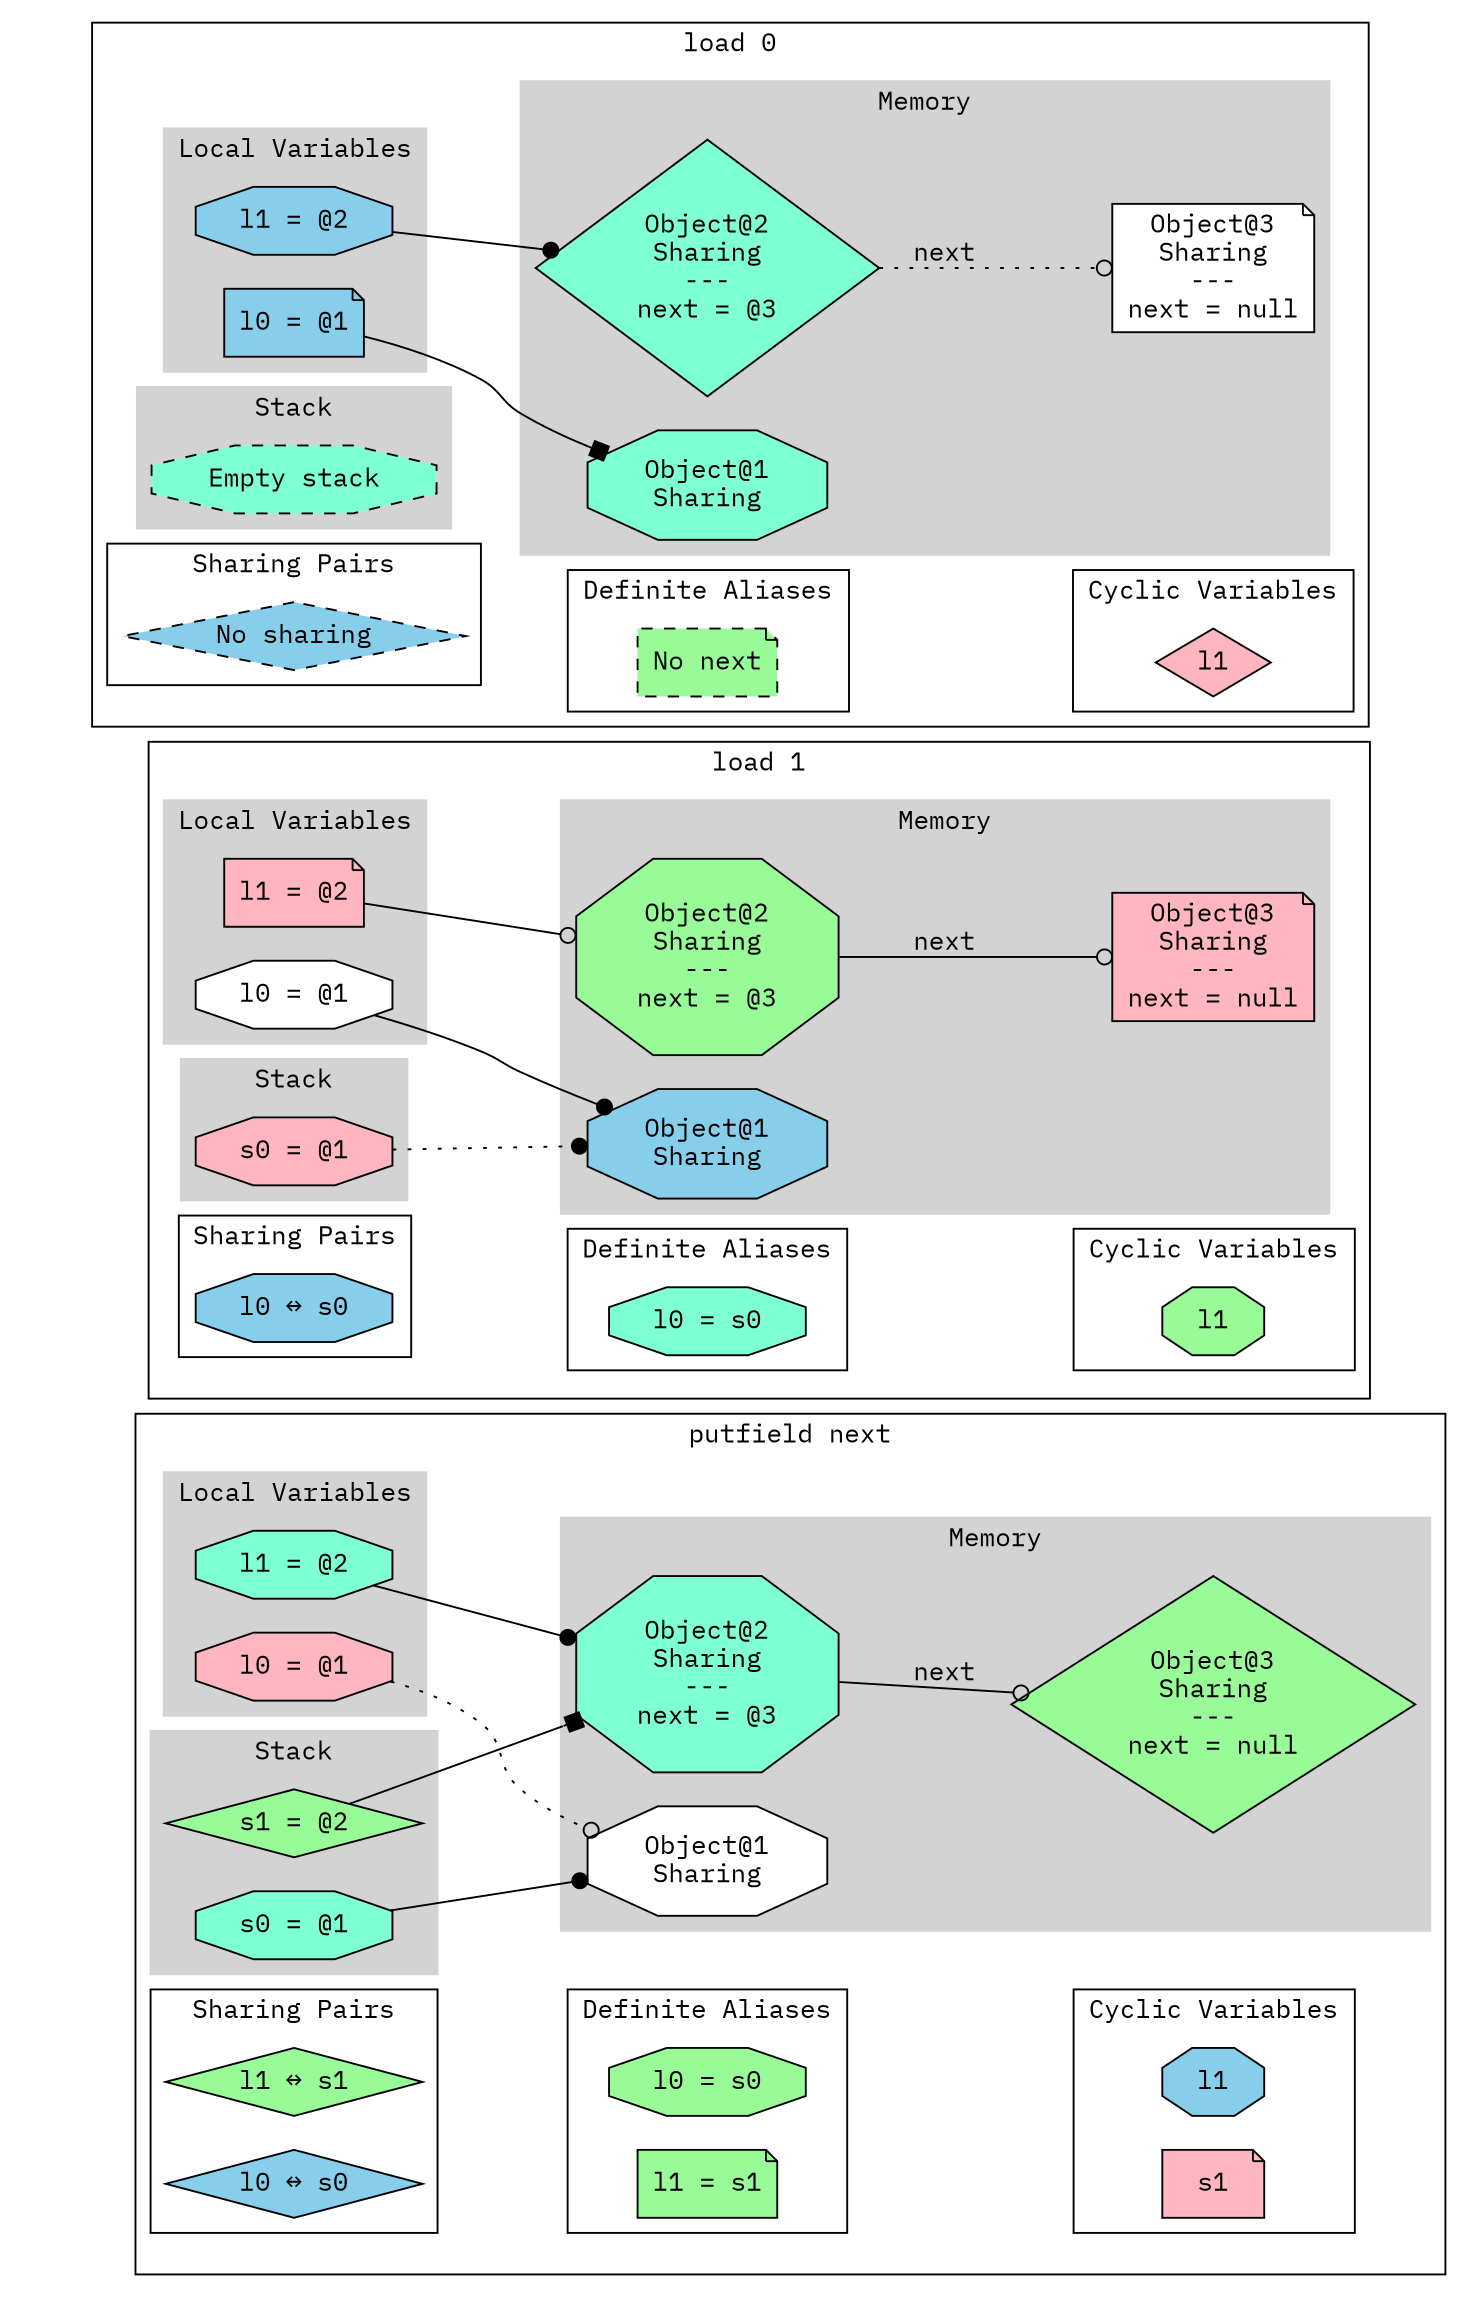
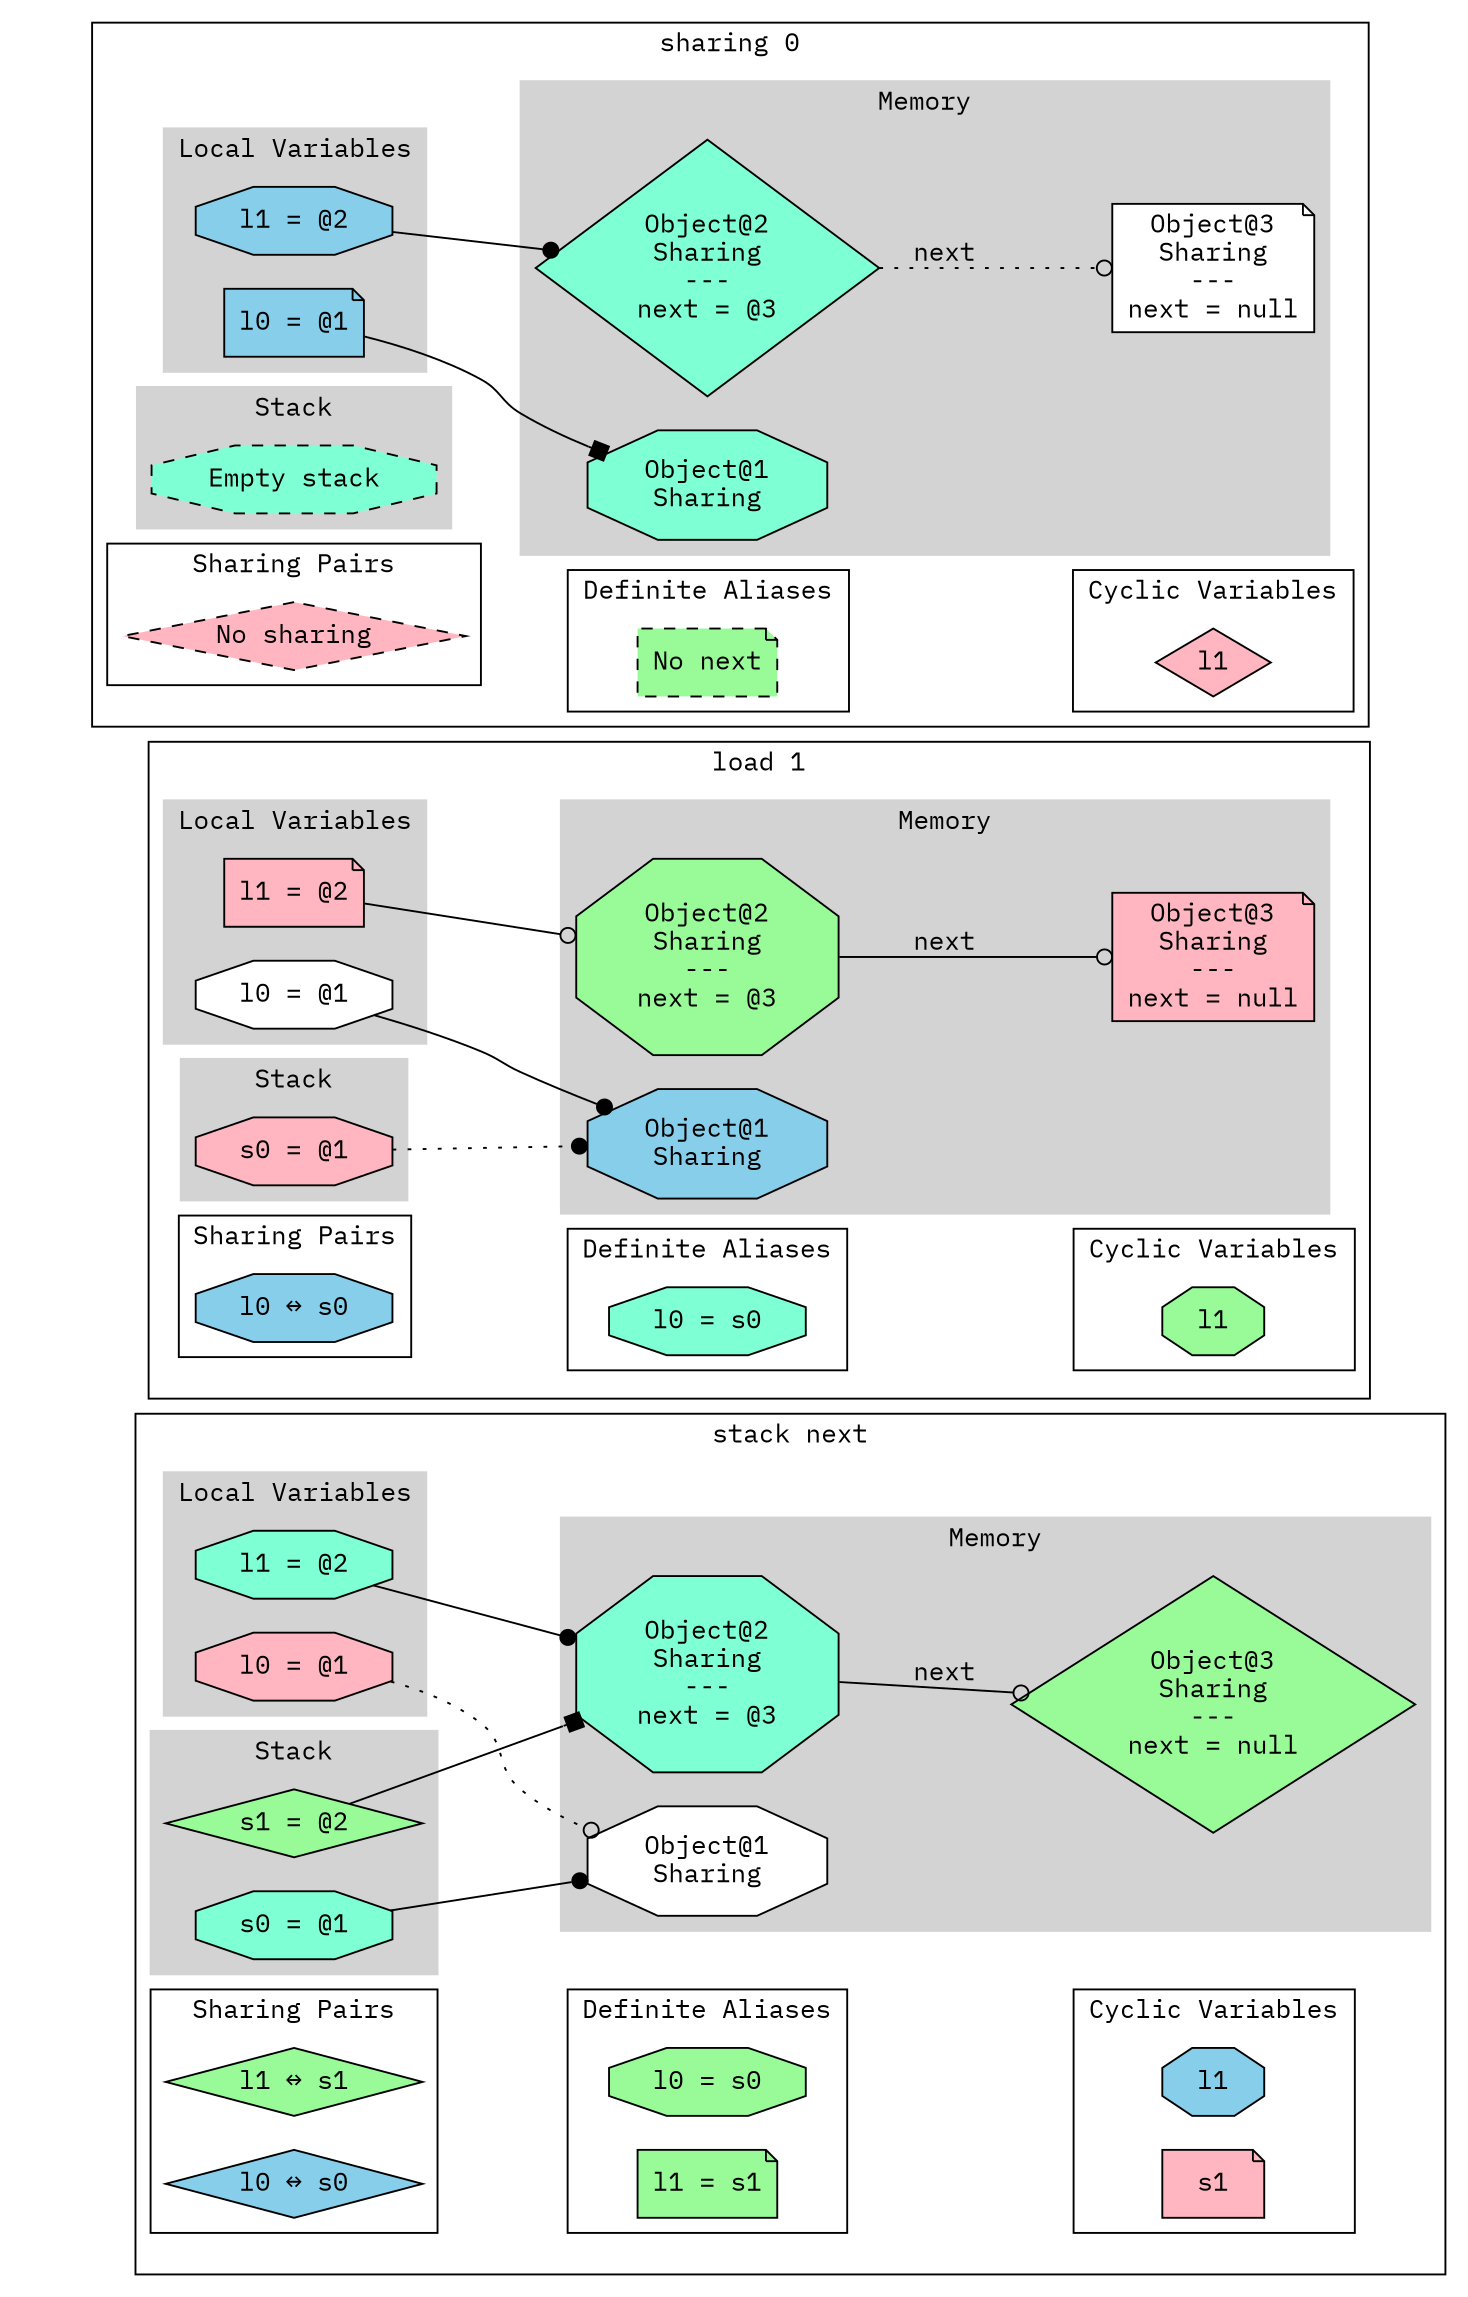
(730, 44) -> (730, 44)
(294, 636) -> (294, 636)
(790, 1435) -> (790, 1435)
